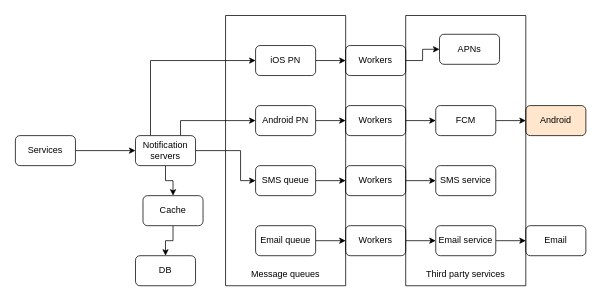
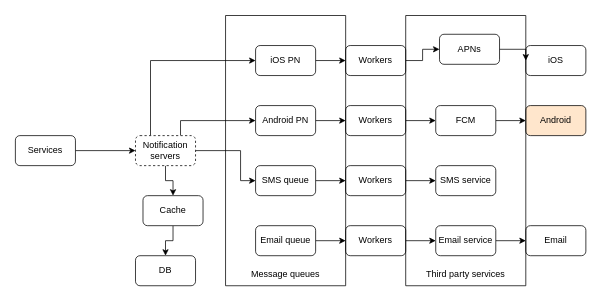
none -> (511, 49)
none -> (555, 60)
(165, 150) -> (165, 150)
